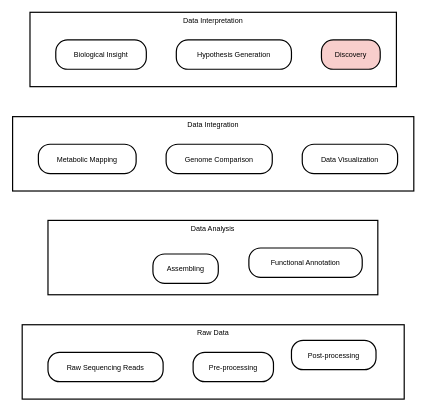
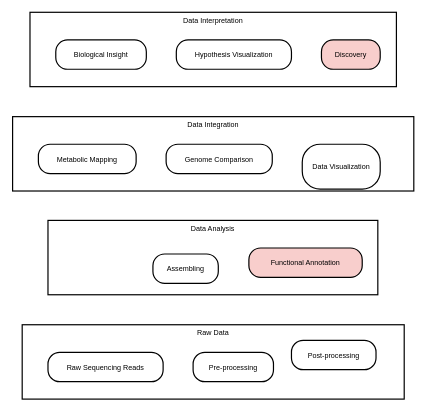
(233, 55) -> (233, 55)
(350, 159) -> (341, 167)
(305, 263) -> (305, 263)
